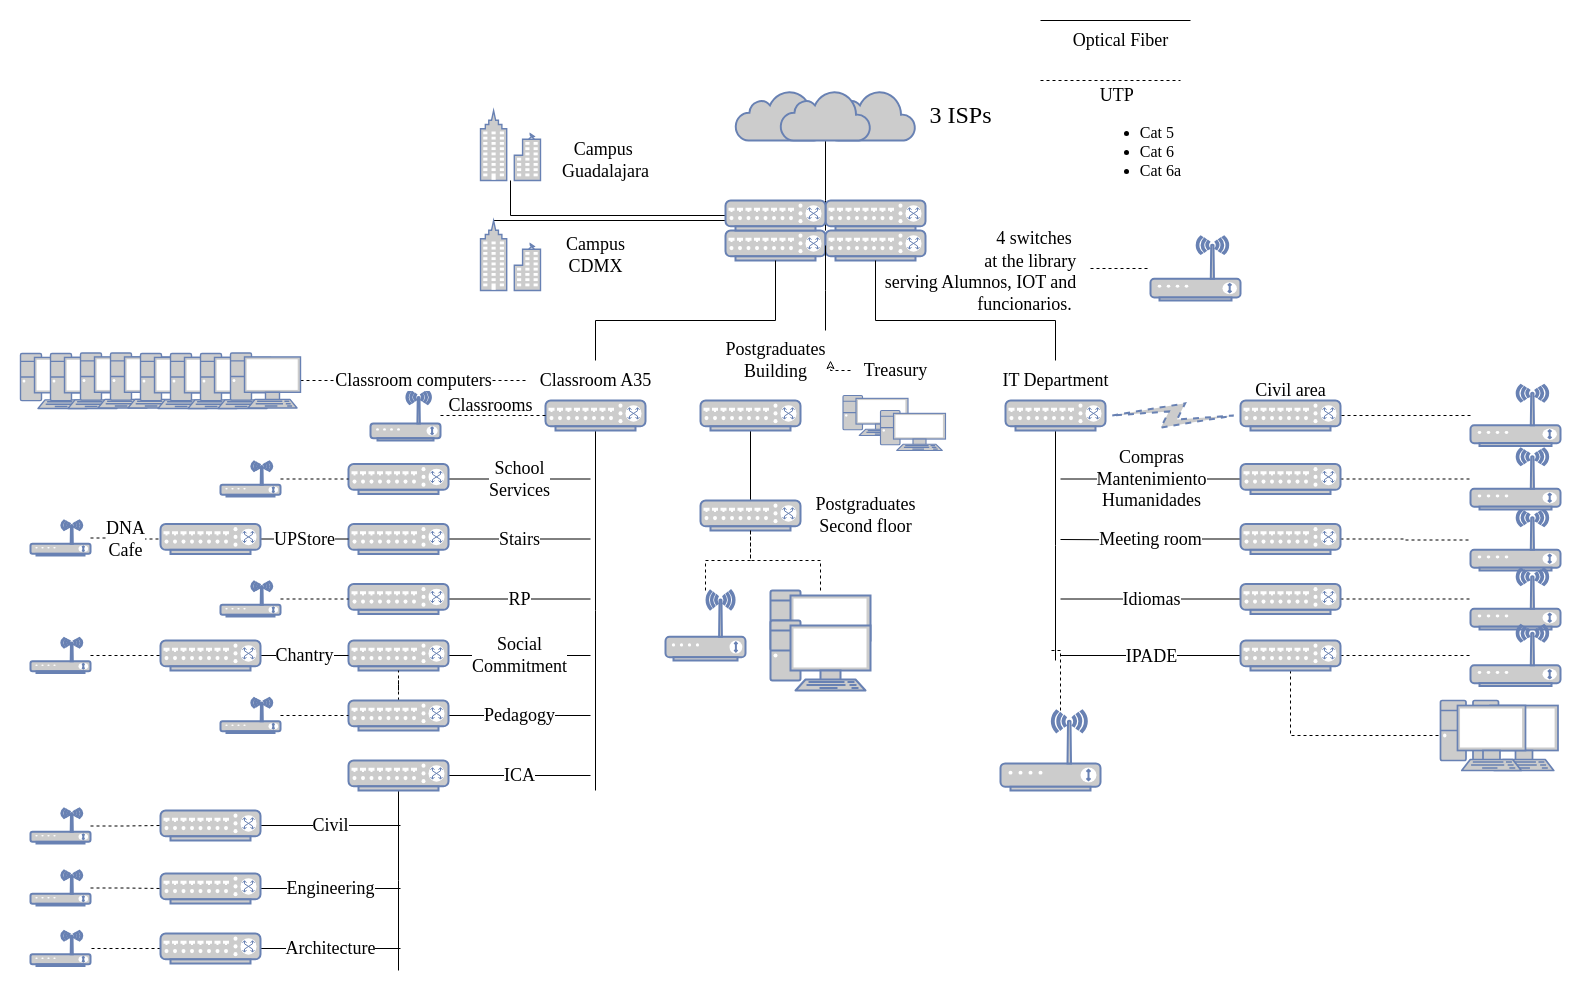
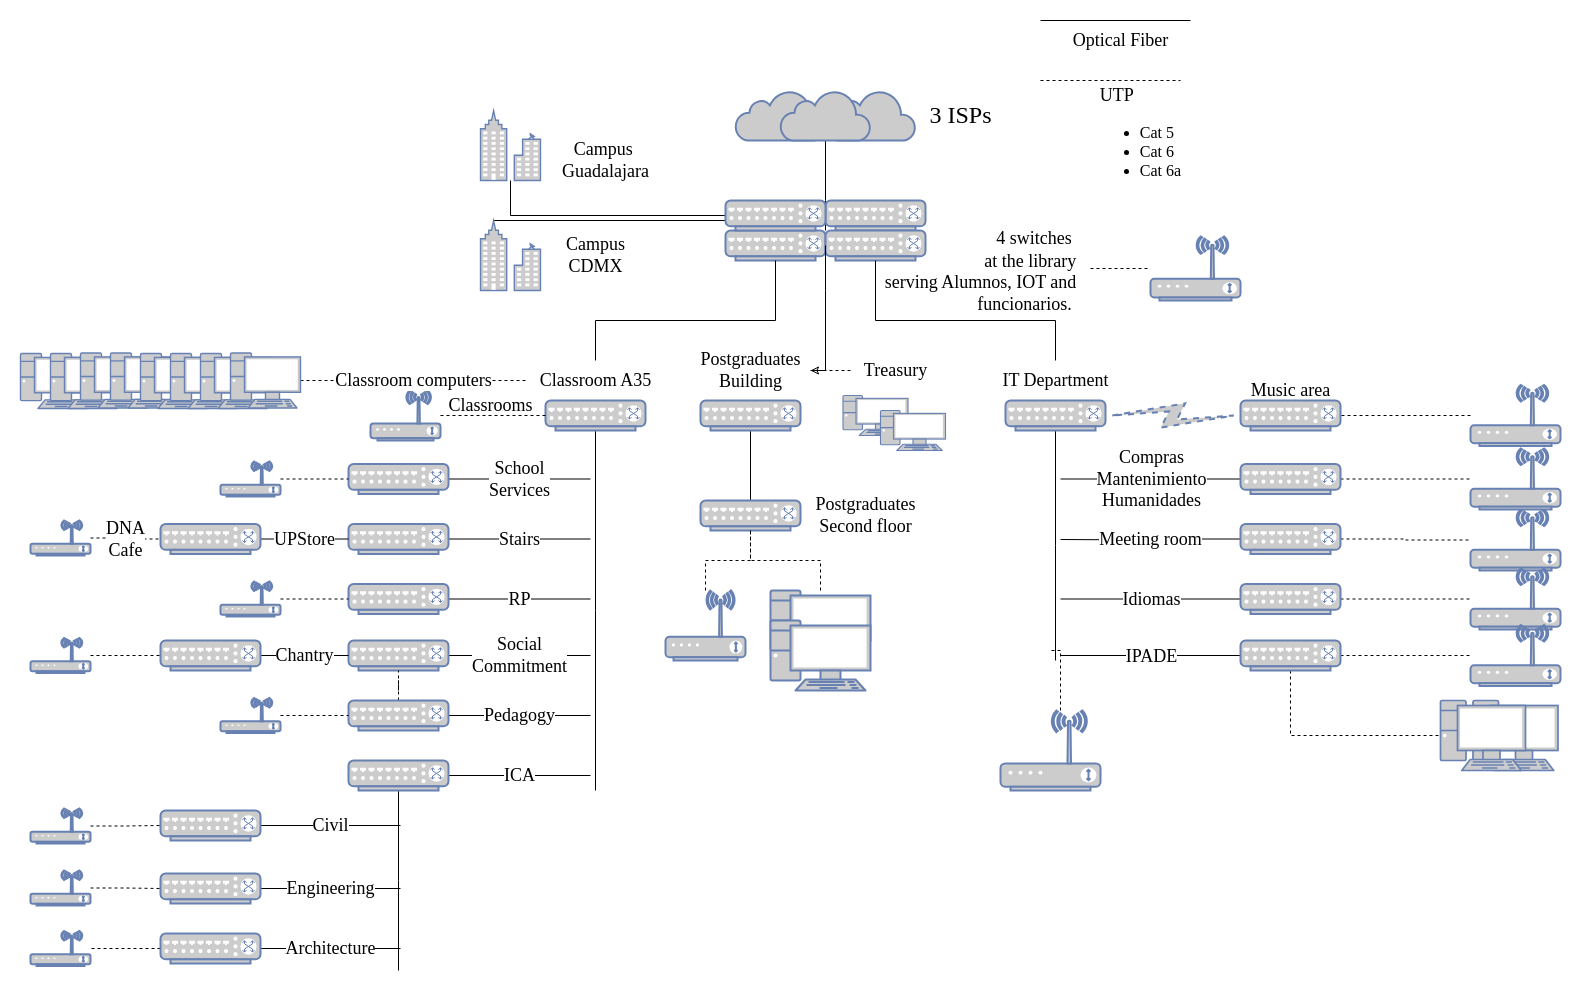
(776, 361) -> (751, 371)
(1291, 391) -> (1291, 391)
